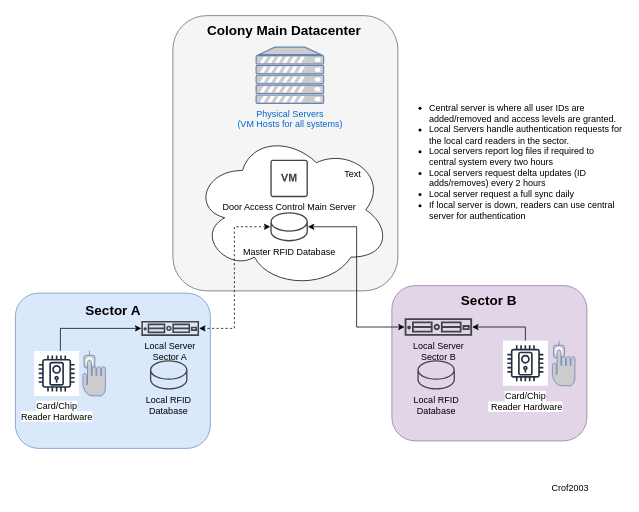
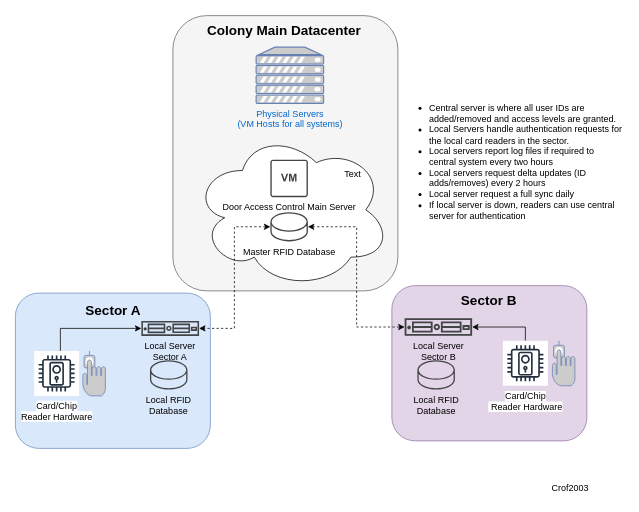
(357, 275) -> (357, 275)
